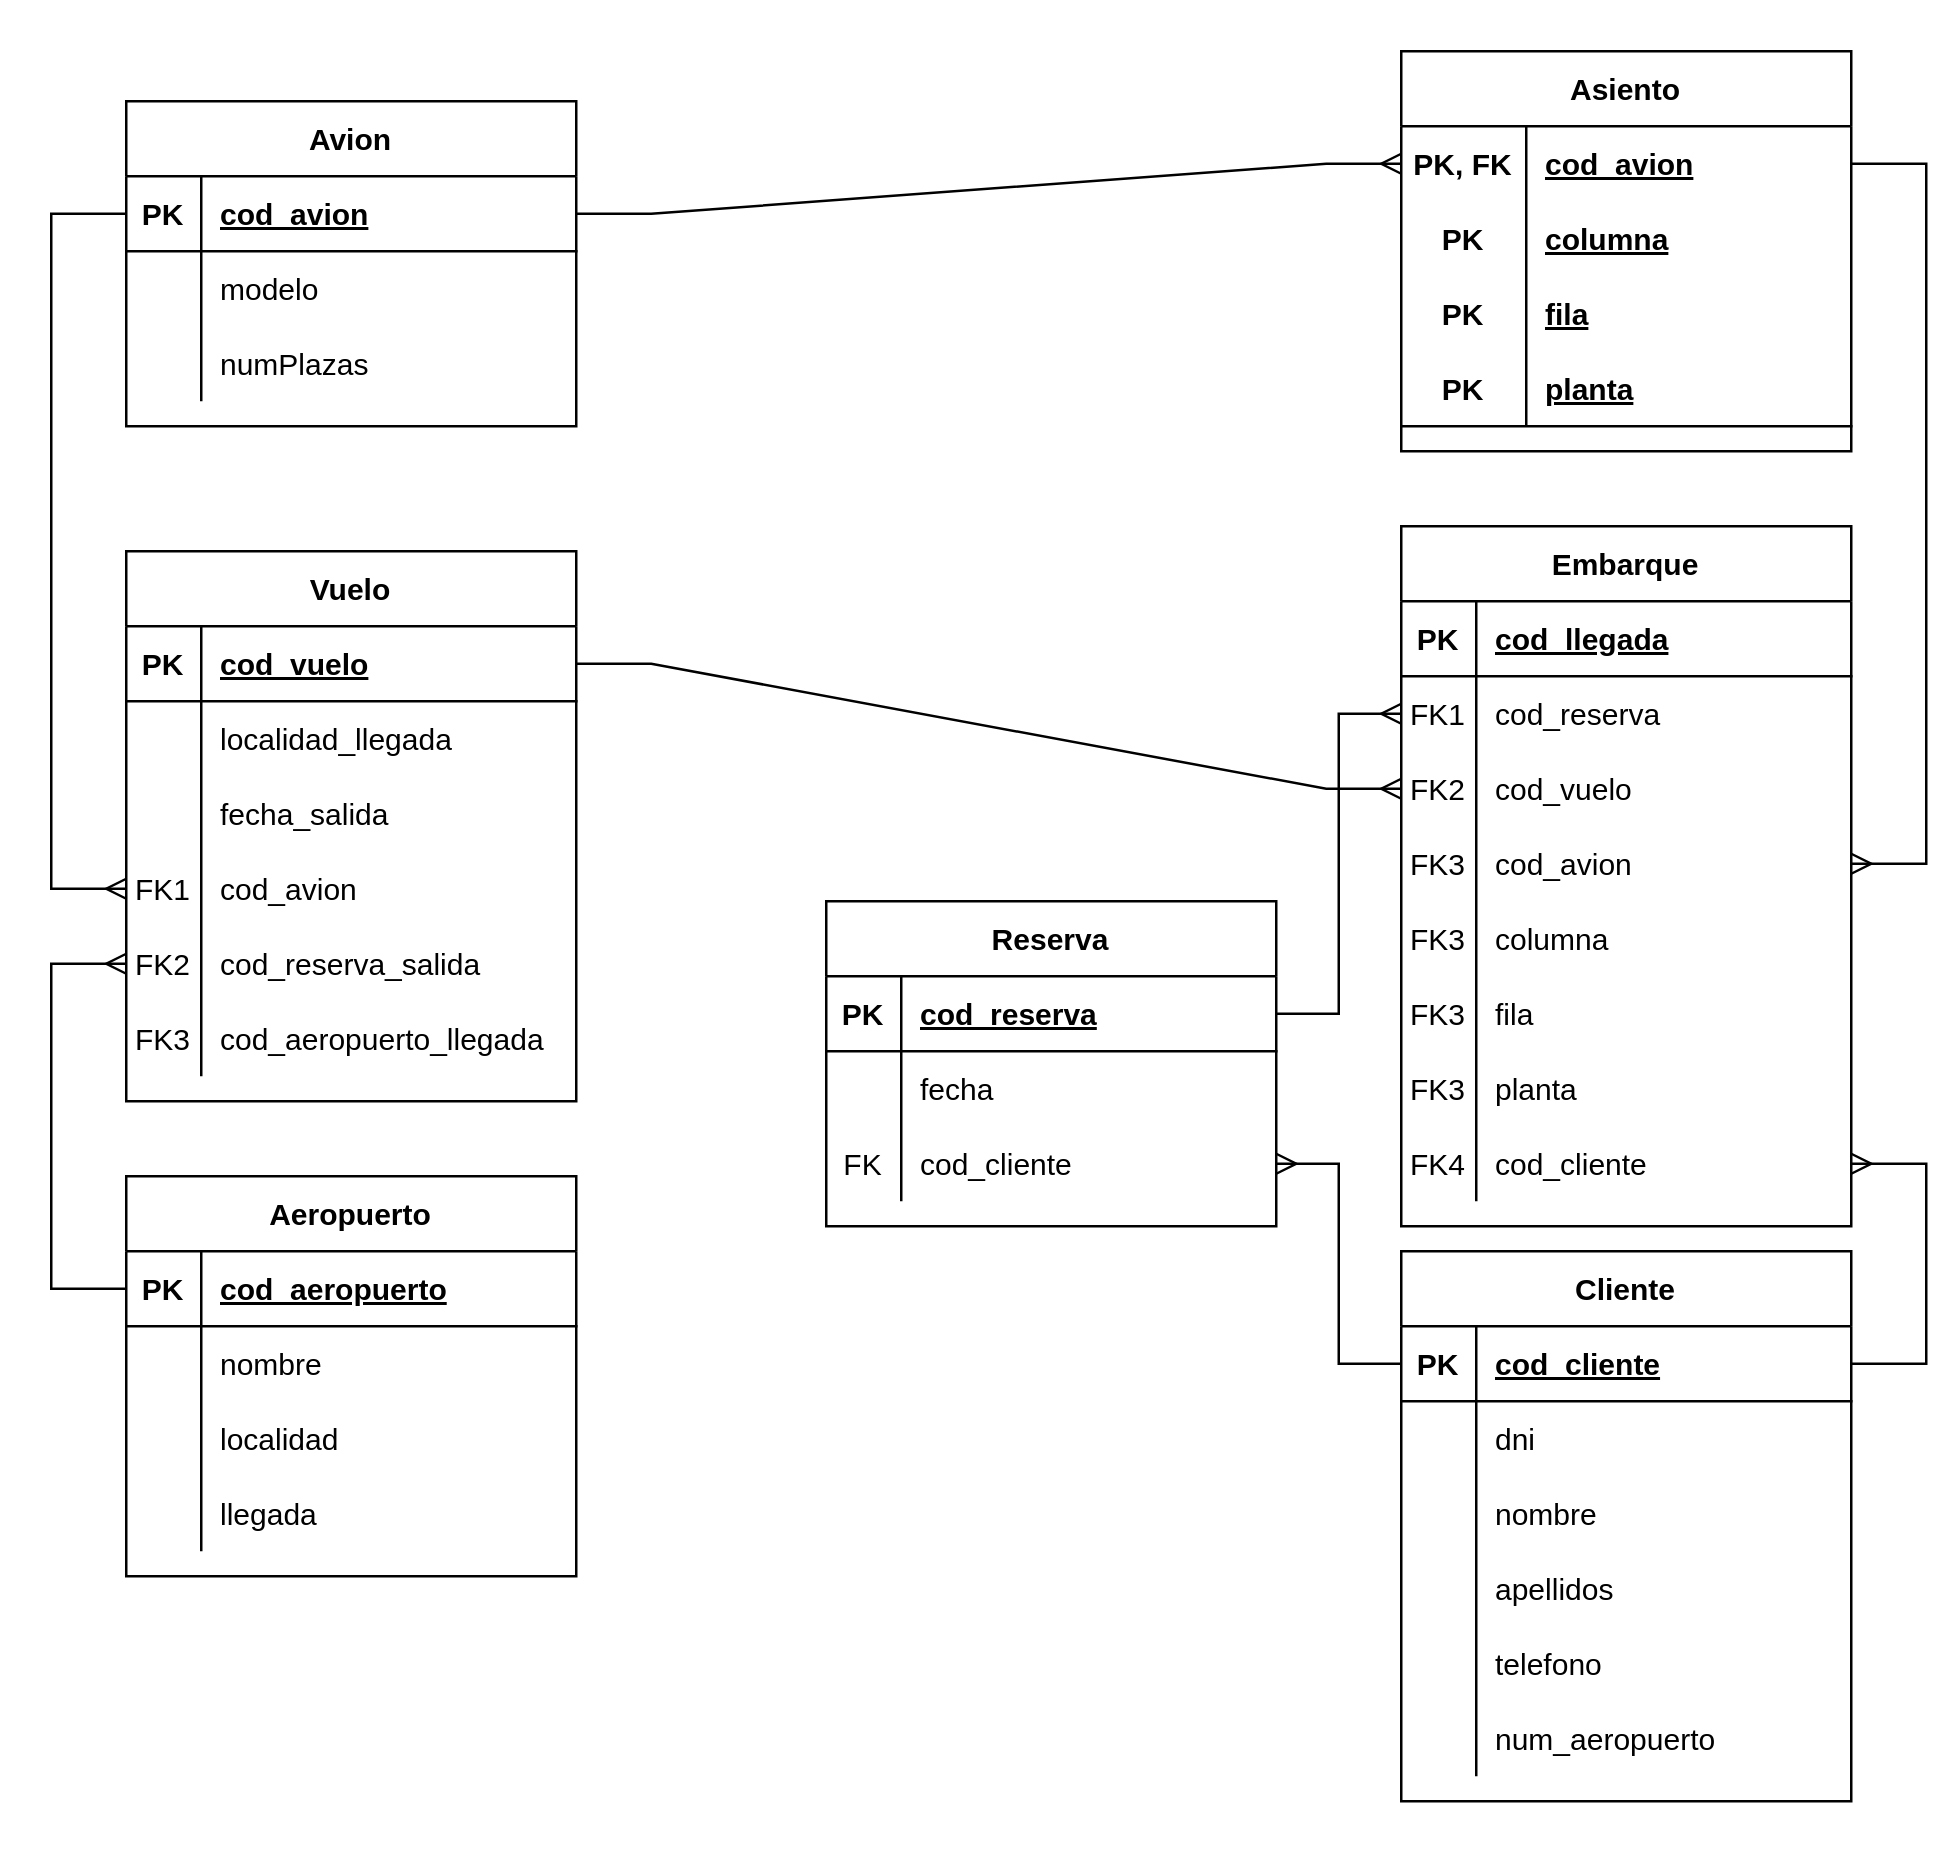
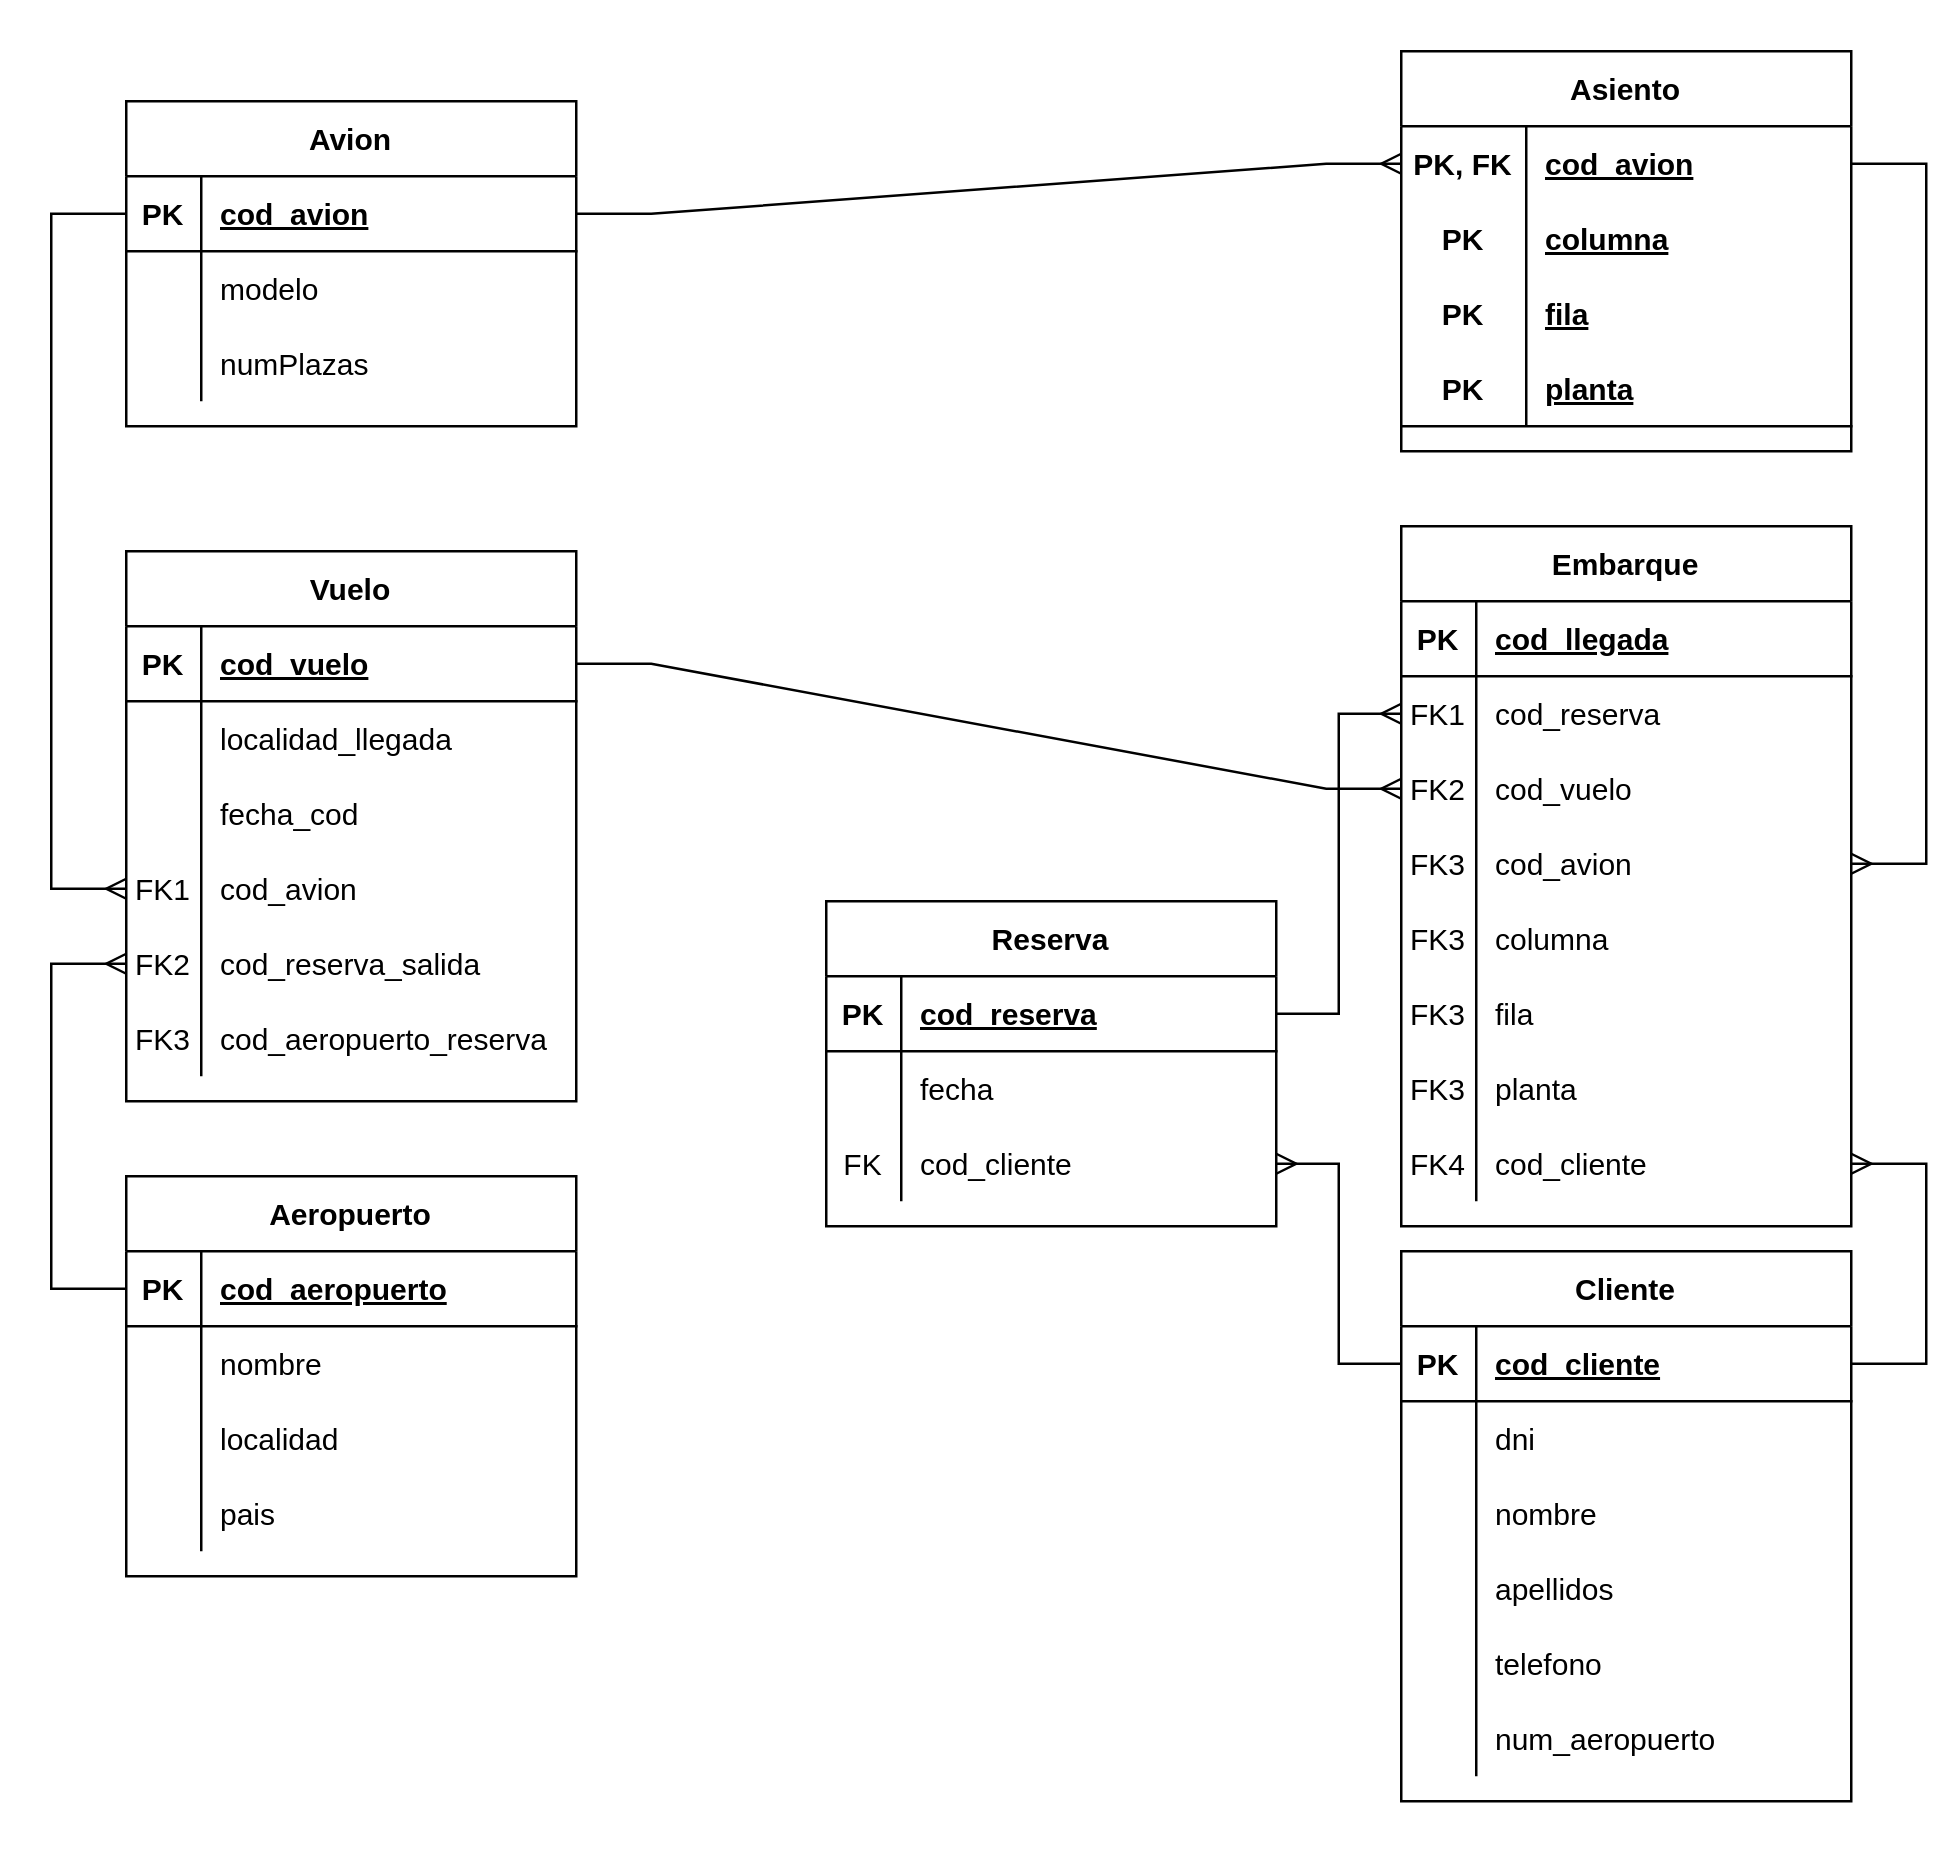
(313, 815) -> (296, 815)
(397, 1040) -> (405, 1040)
(271, 1515) -> (250, 1515)
